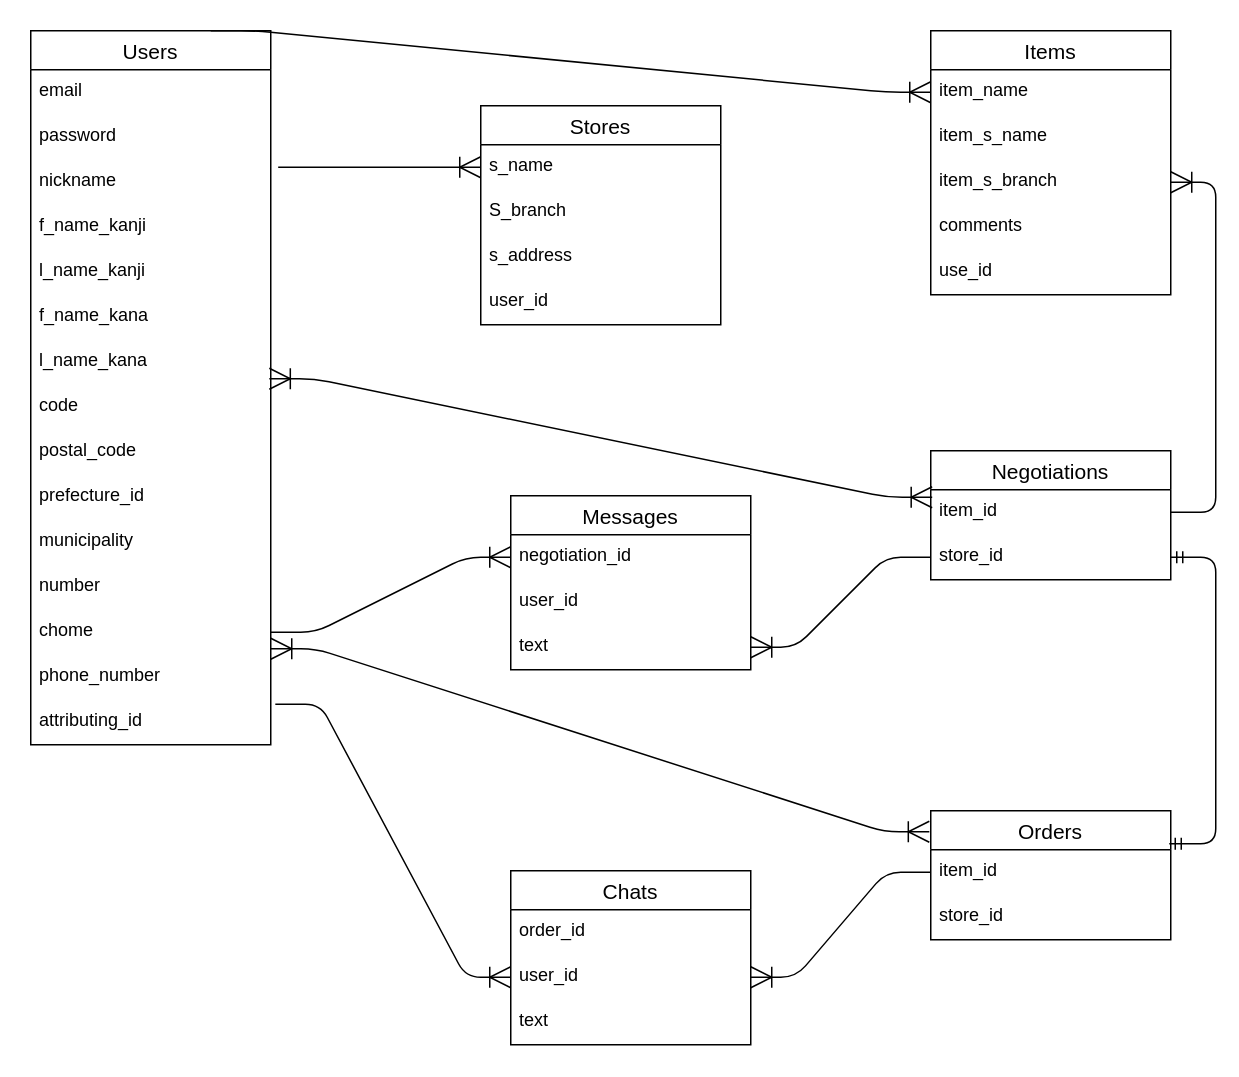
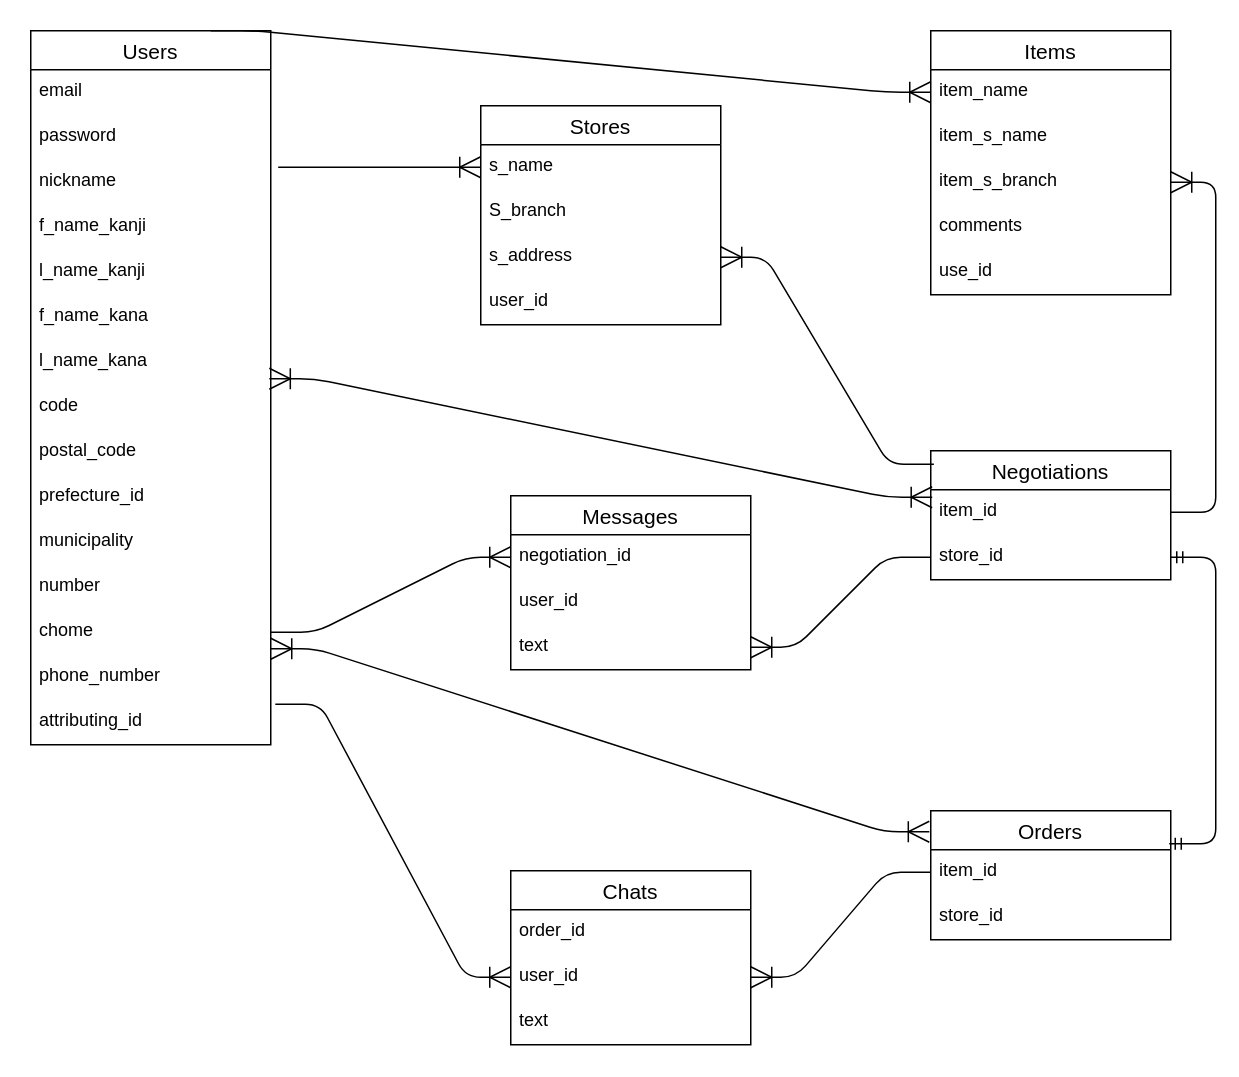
none -> (828, 362)
